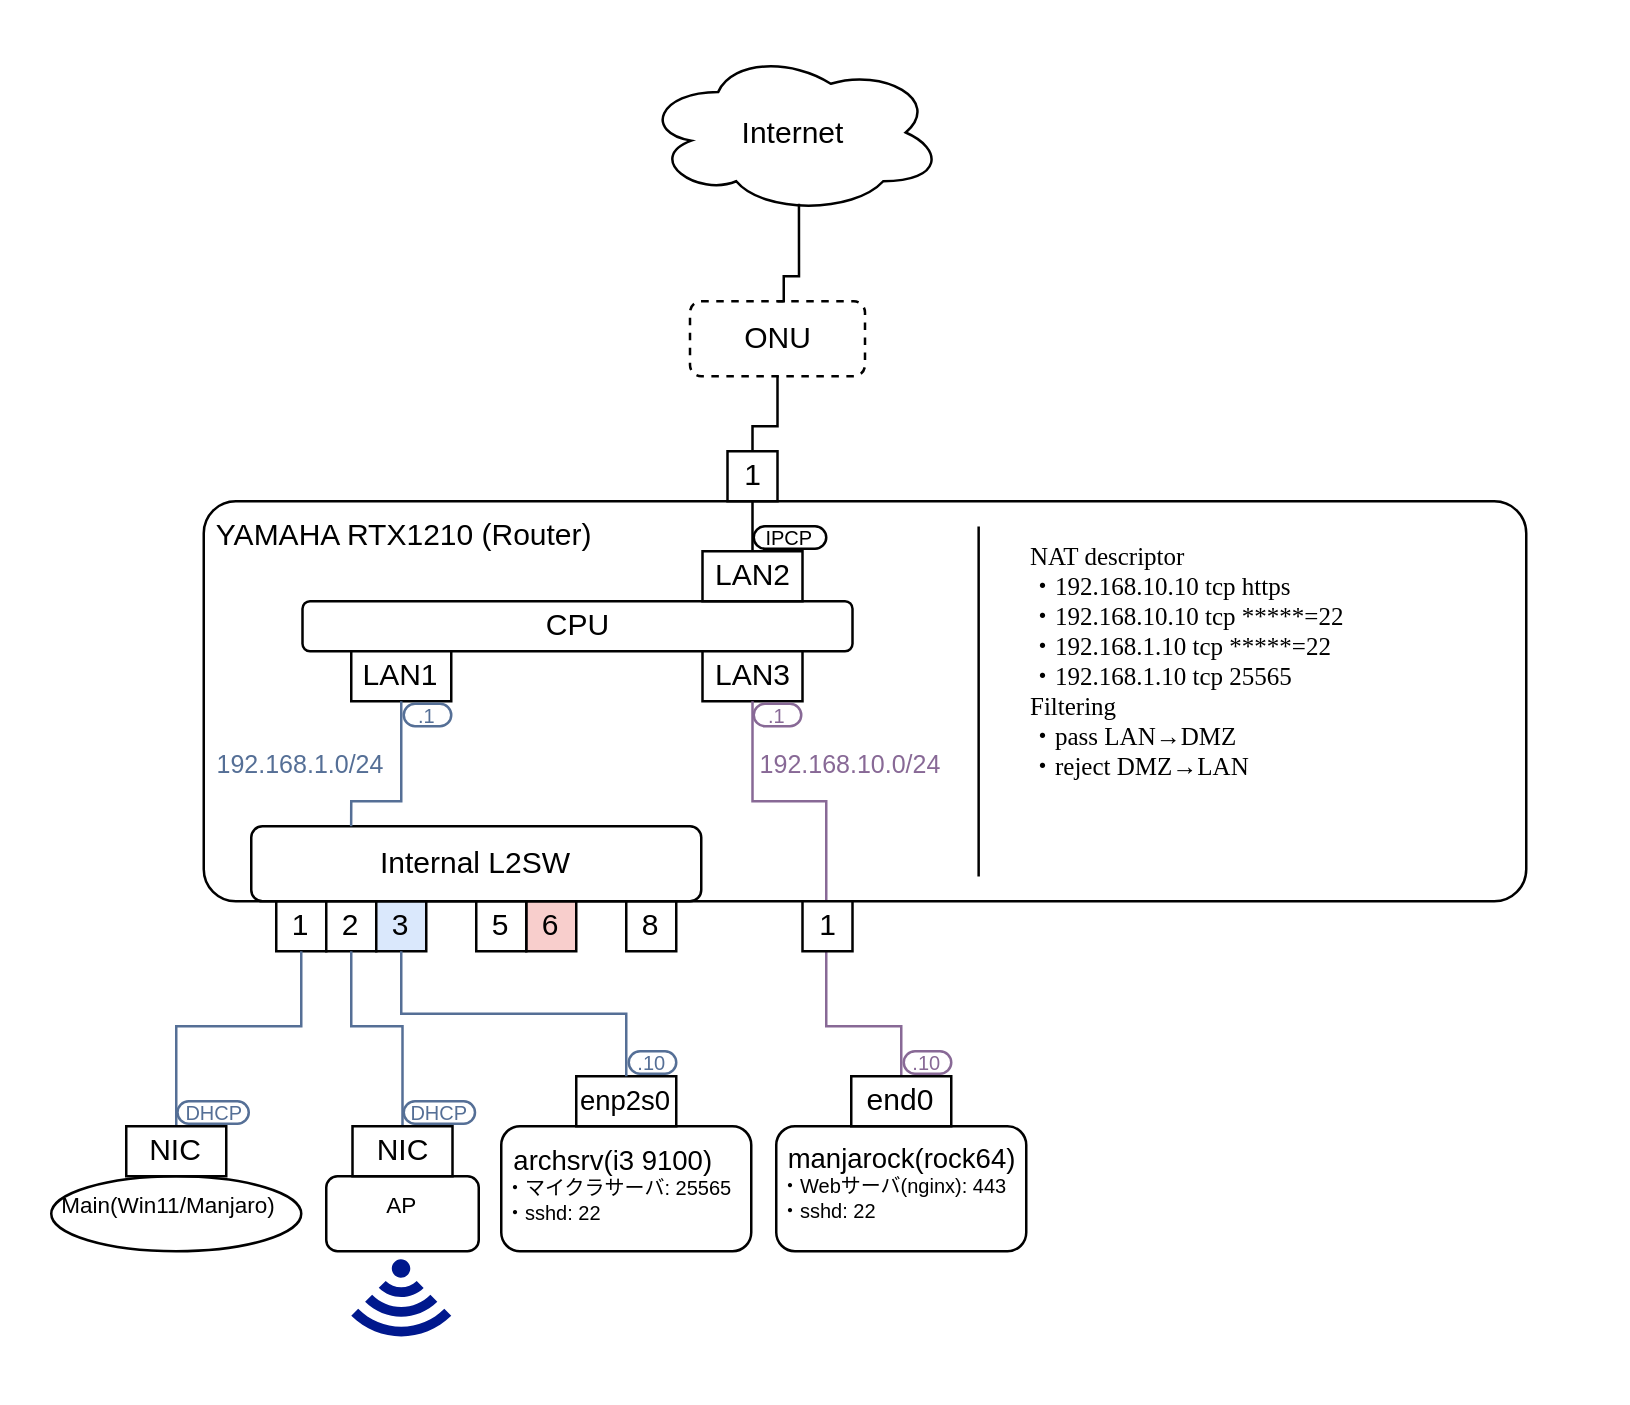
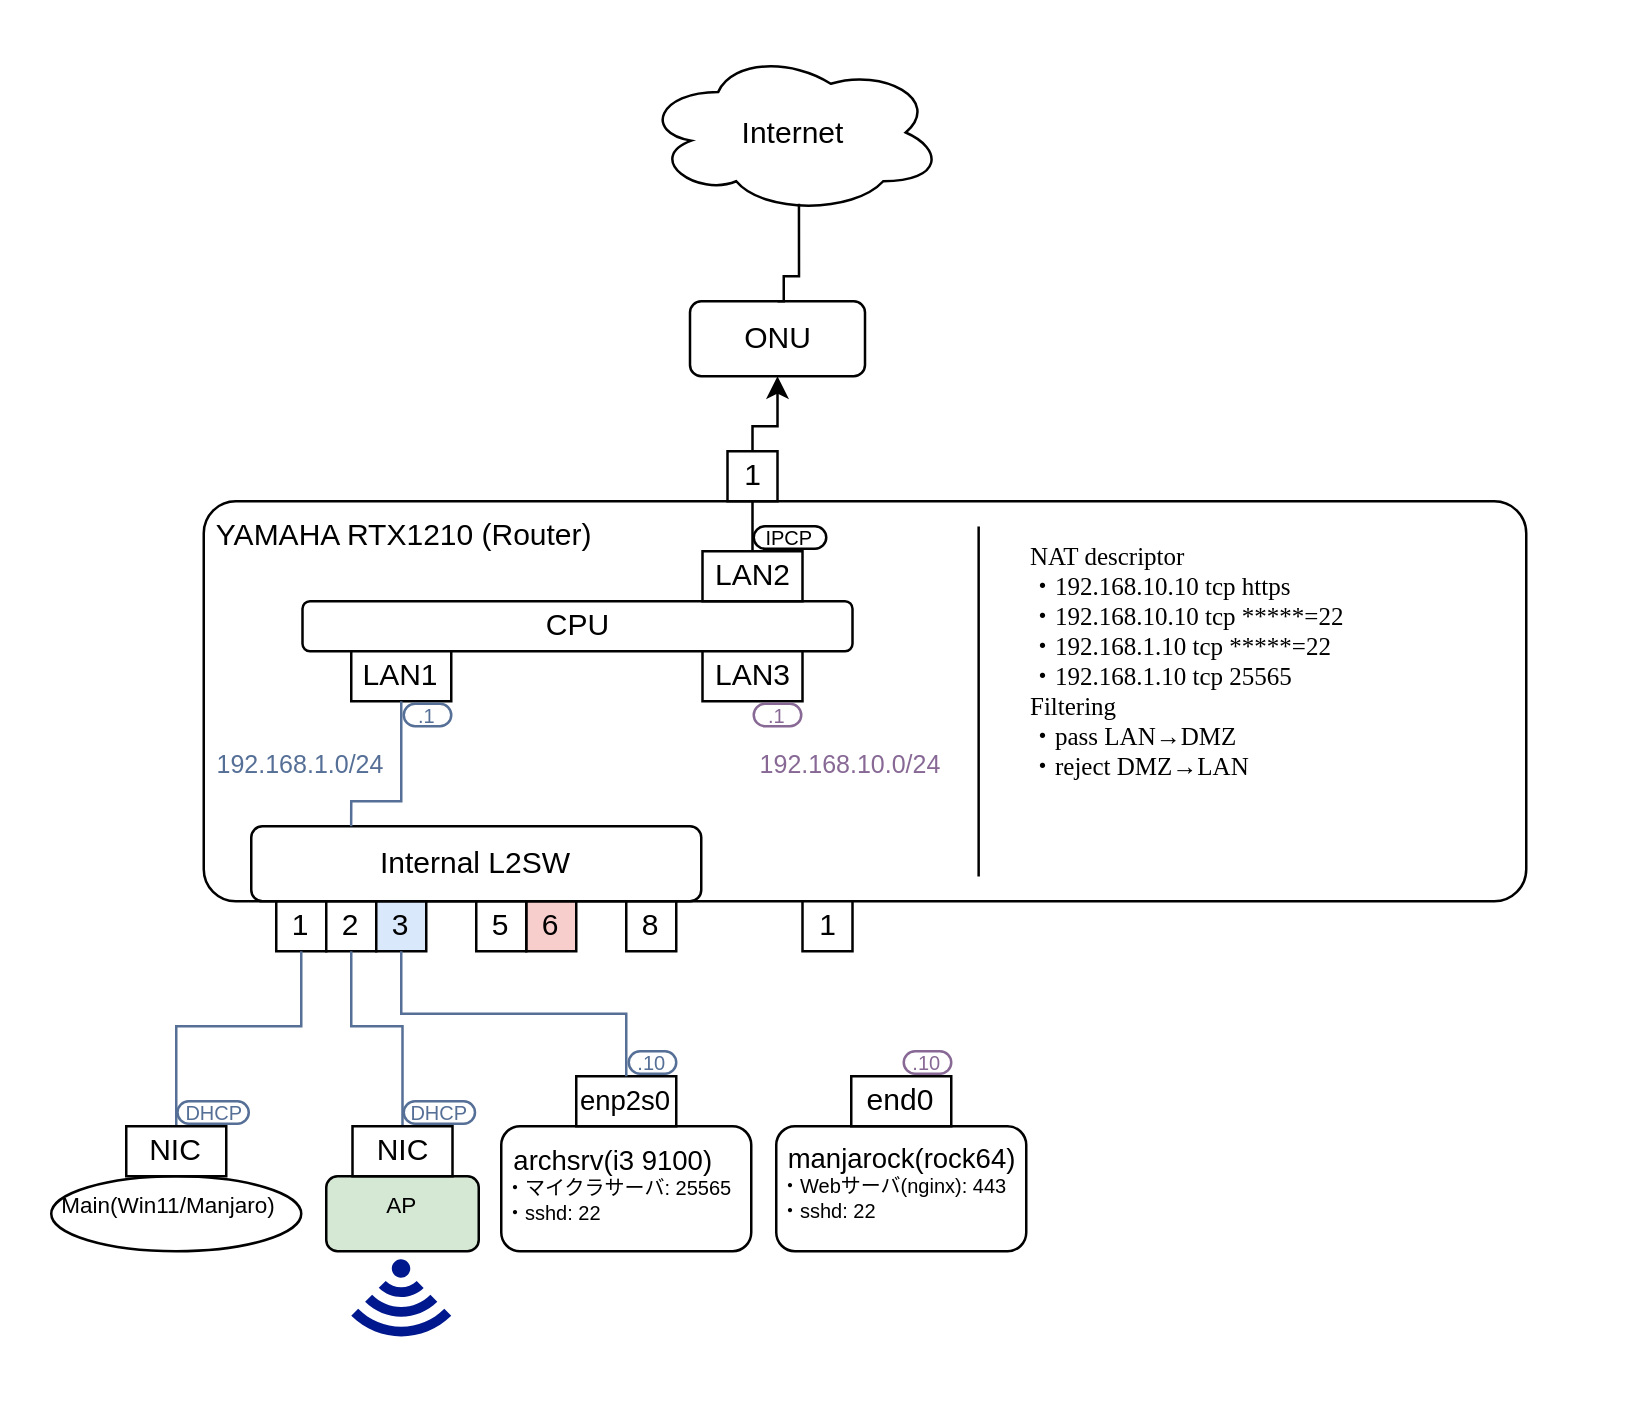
(778, 339) -> (778, 339)
(778, 386) -> (778, 394)
(790, 801) -> none
(403, 1214) -> (403, 1214)
